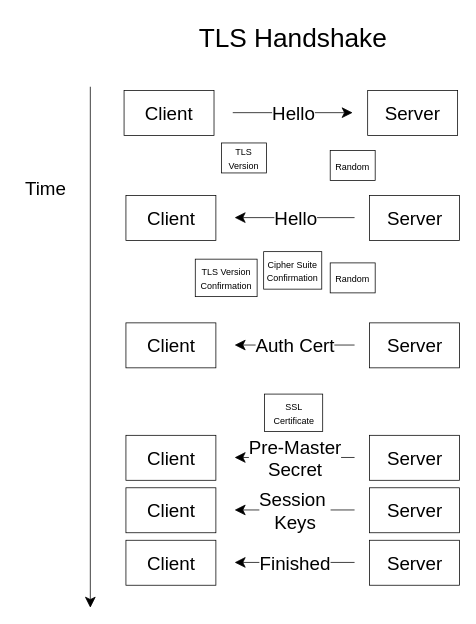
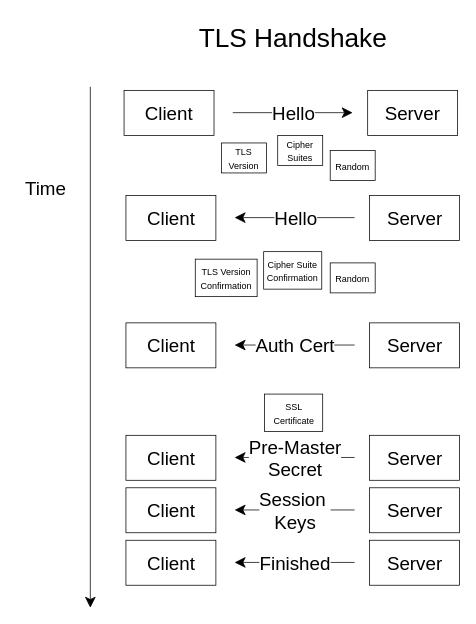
none -> (300, 150)
